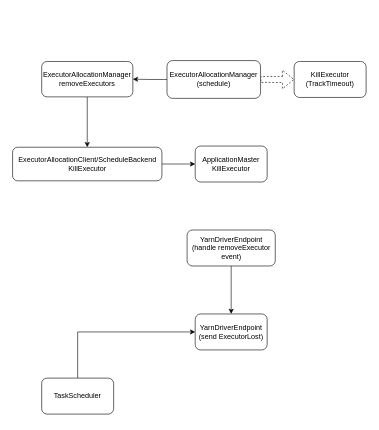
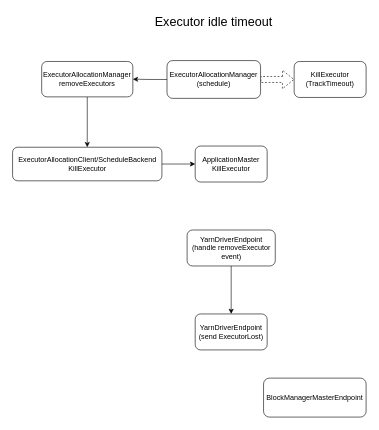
none -> (214, 21)
(78, 355) -> none
(78, 396) -> none
none -> (315, 398)
